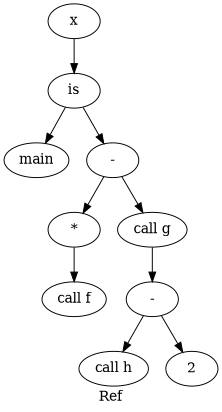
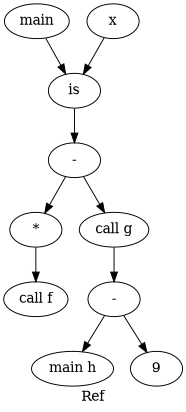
(58, 121) -> (53, 52)
(114, 369) -> (73, 369)
(192, 369) -> (157, 369)
